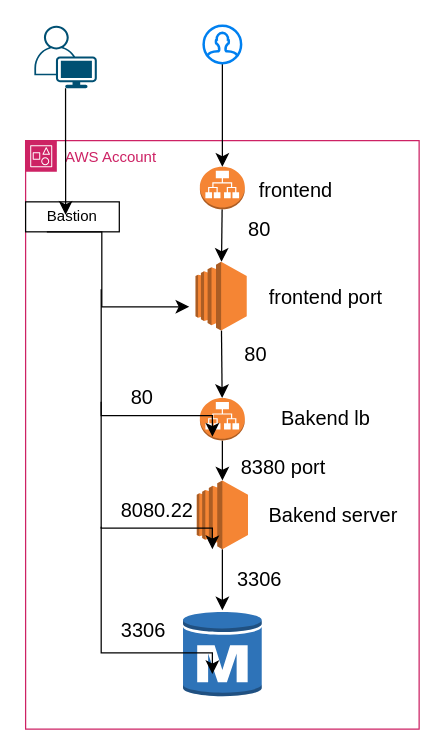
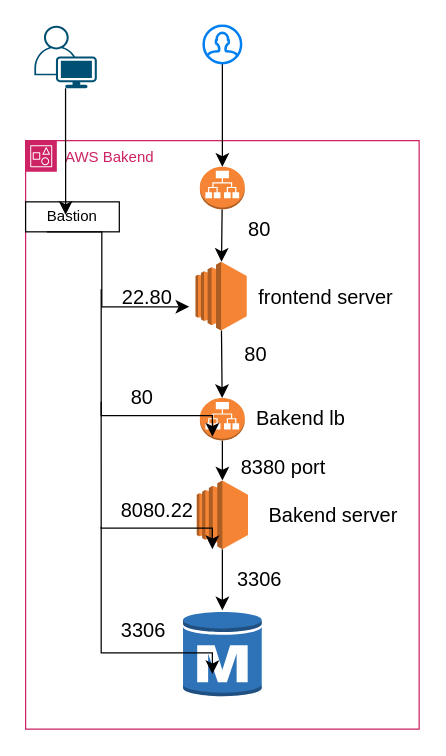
(110, 158) -> (106, 158)
(295, 190) -> none
none -> (147, 296)
(326, 297) -> (326, 297)
(326, 418) -> (301, 418)
